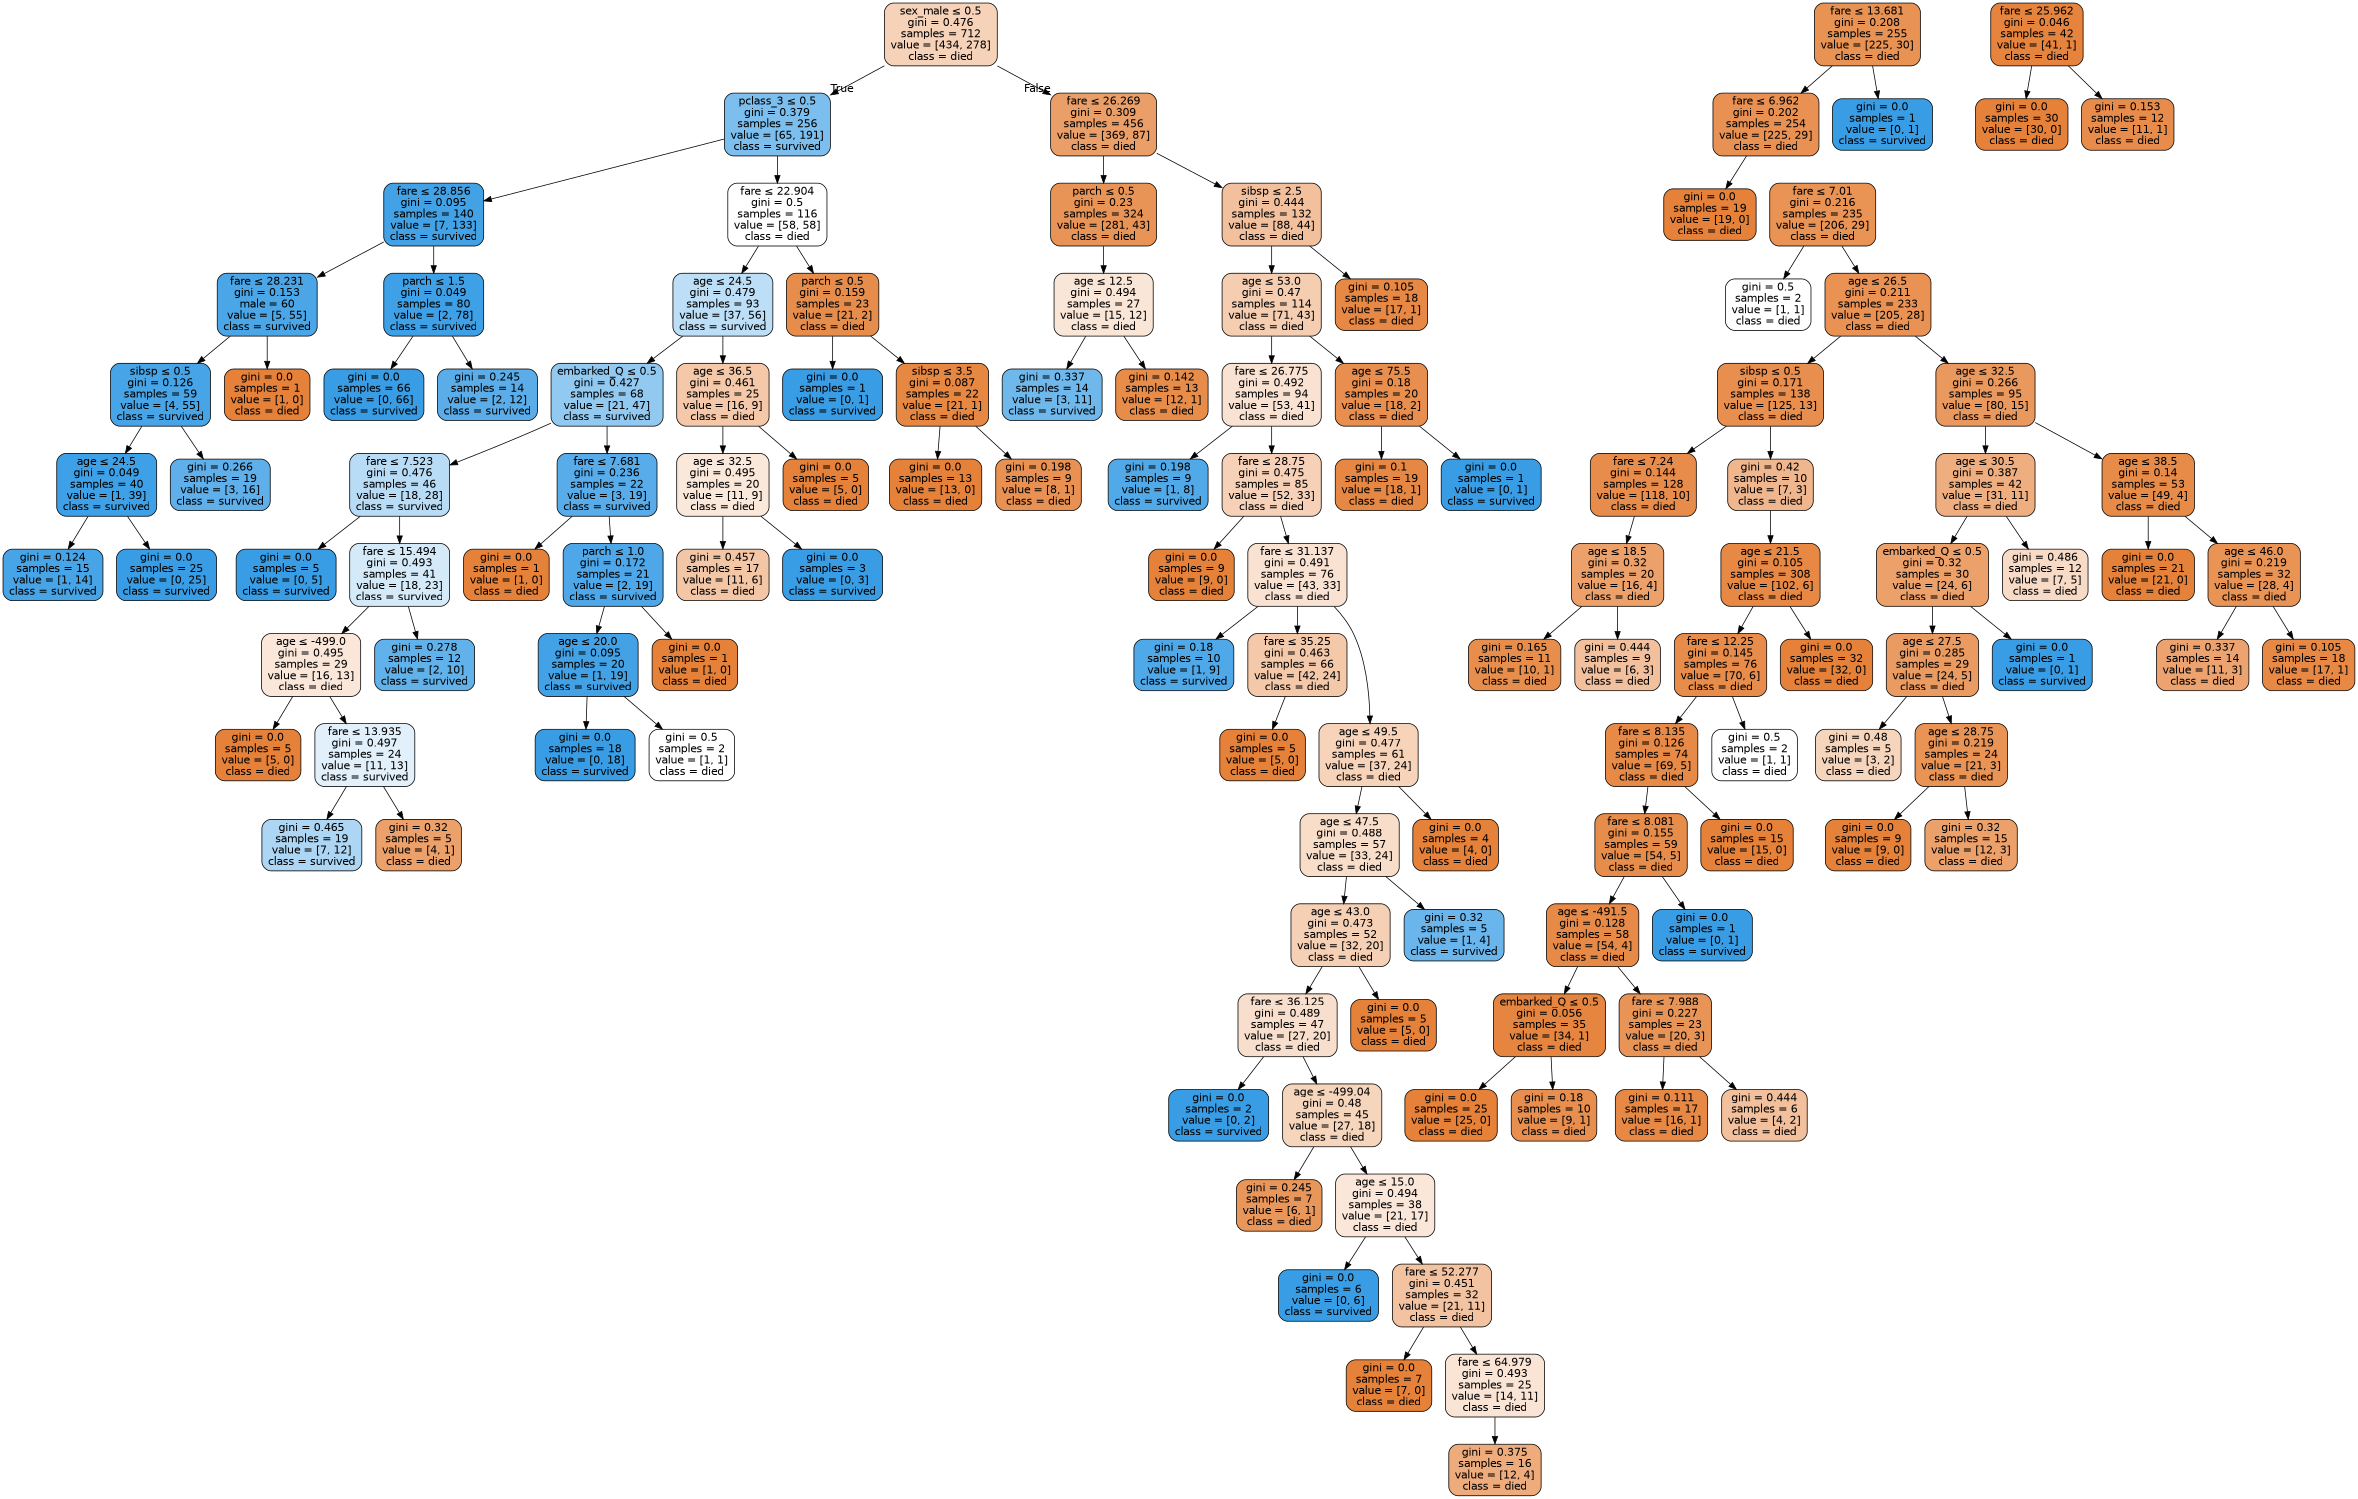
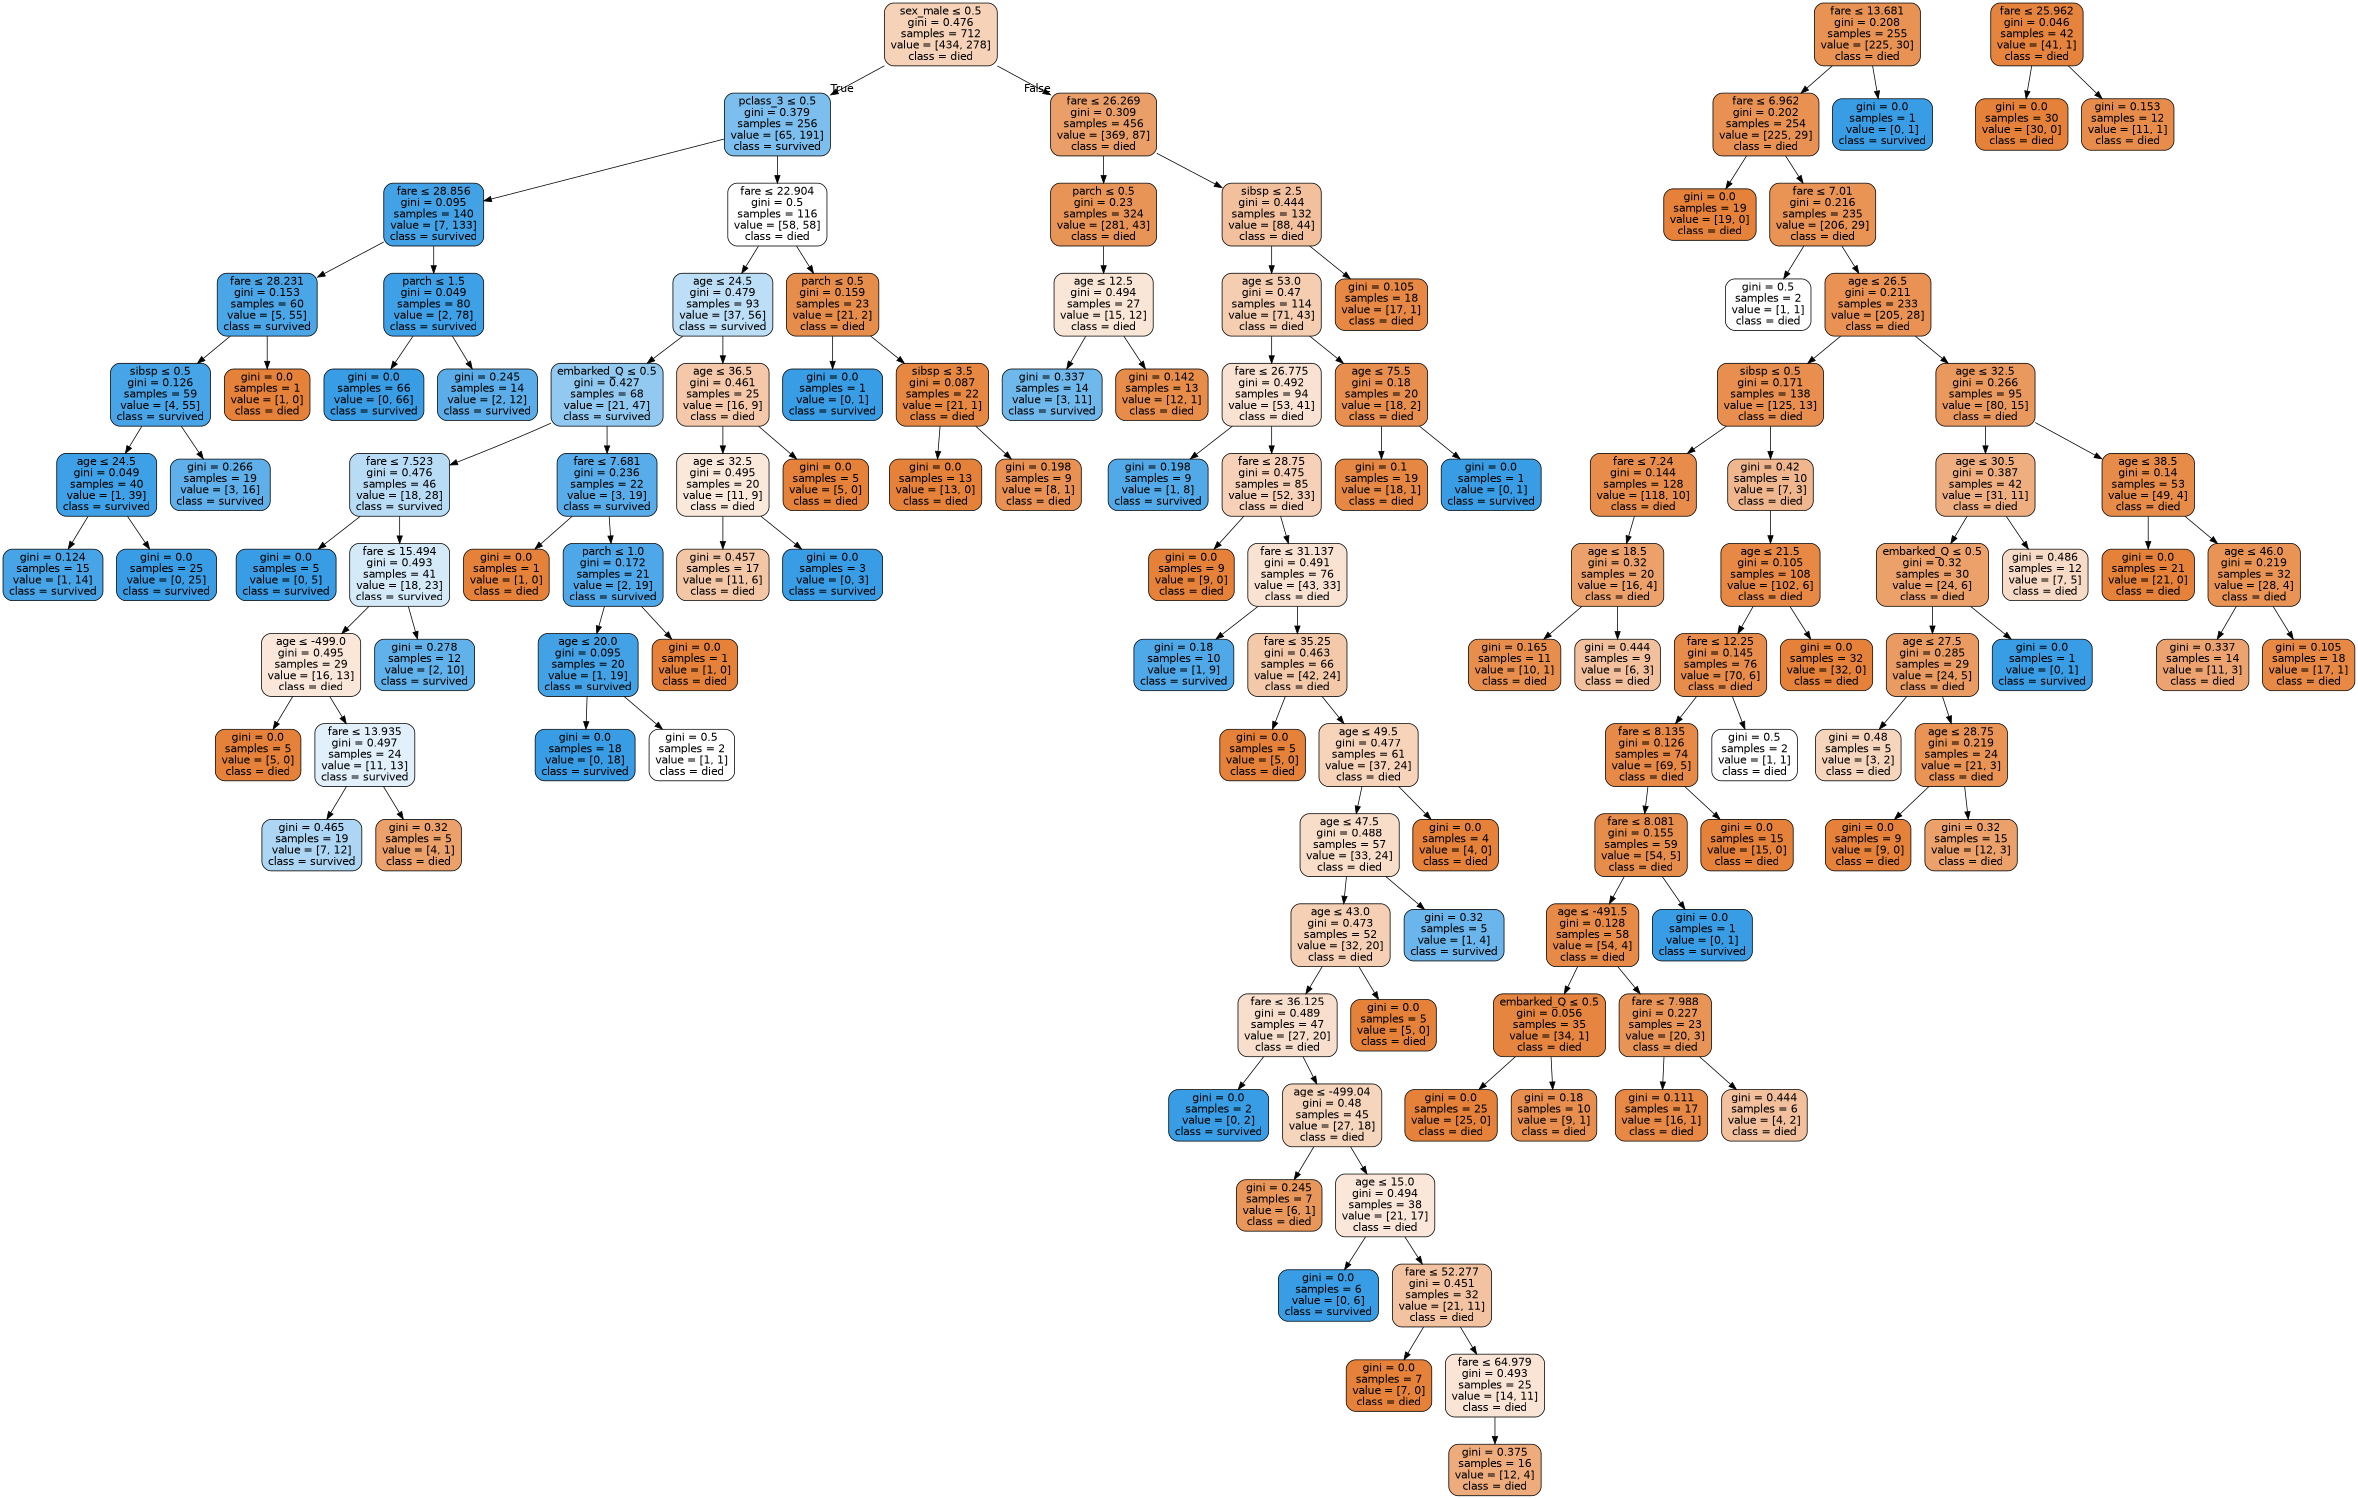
none -> (1792, 166)
(267, 304) -> (267, 304)
(1770, 575) -> (1770, 575)
(1362, 658) -> (1331, 707)
